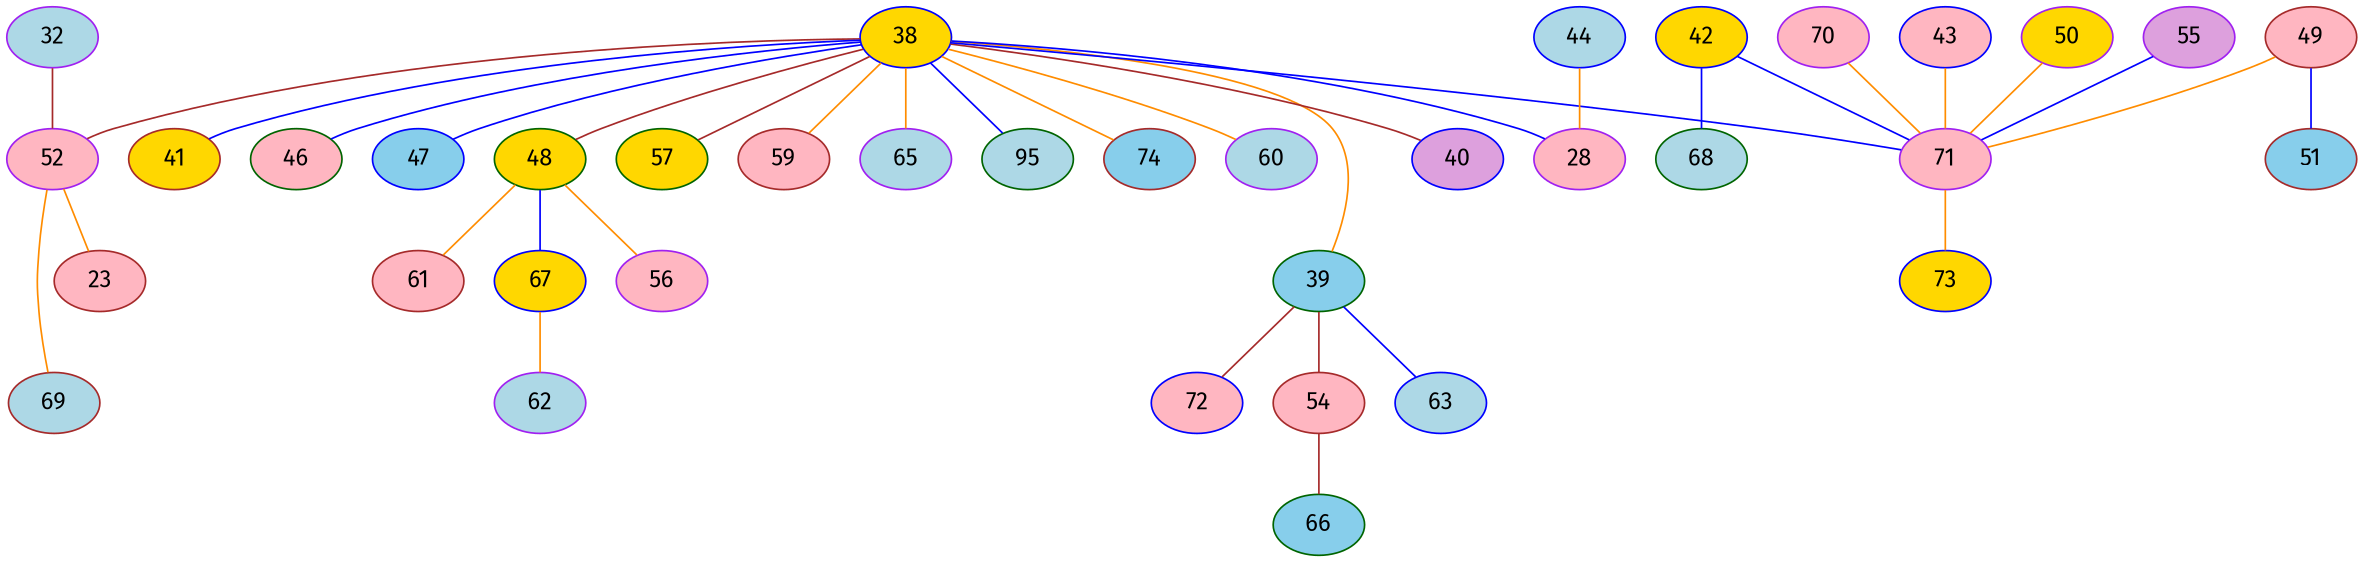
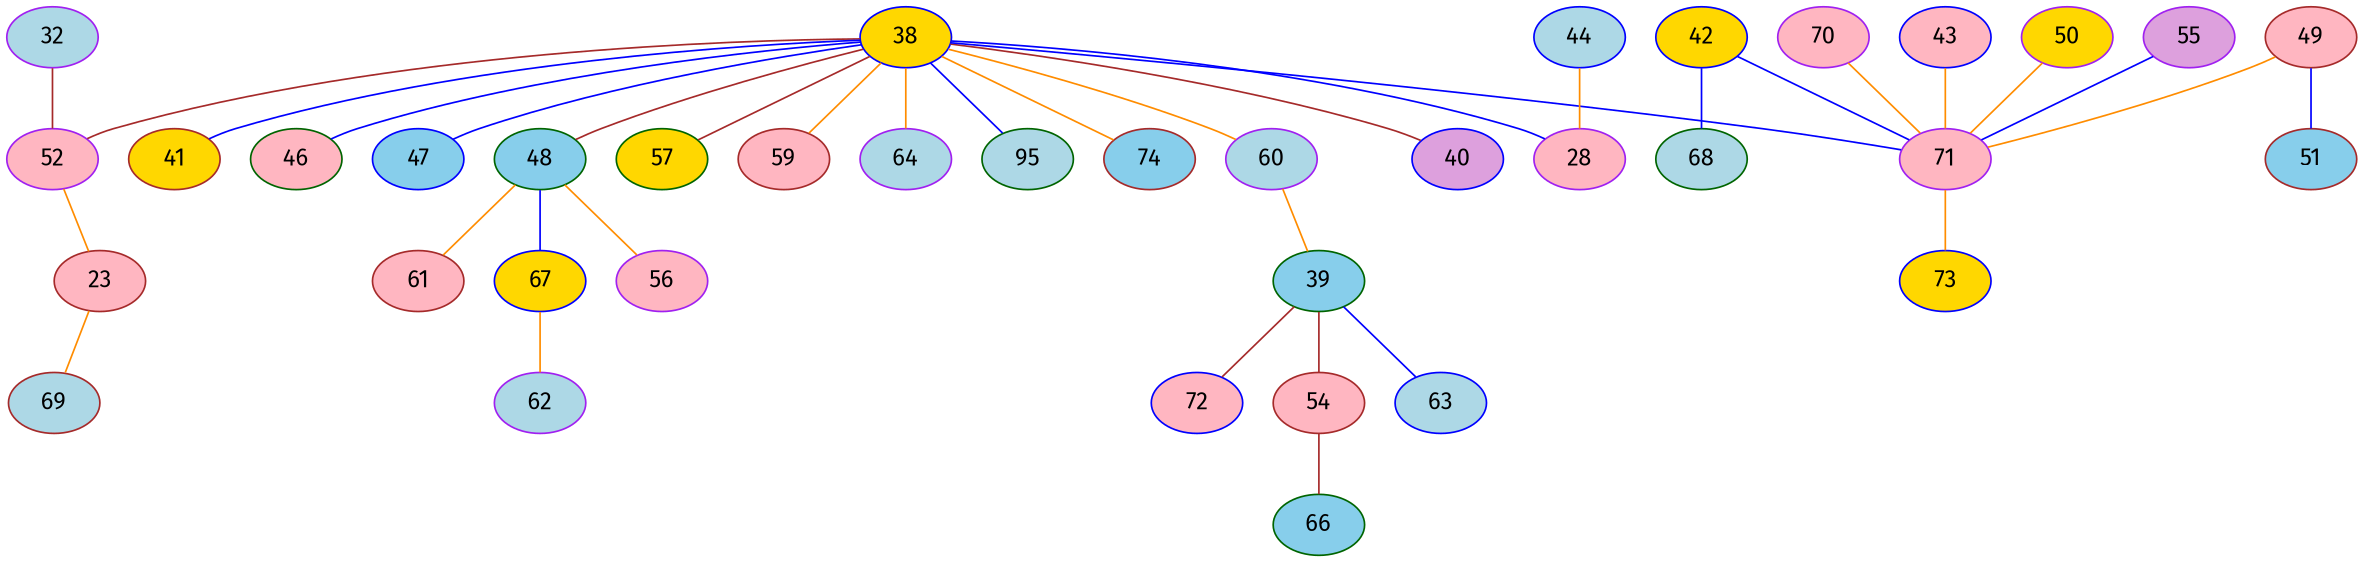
(1330, 127) -> (1295, 220)
(540, 159) -> (540, 159)
(906, 159) -> (906, 159)
(37, 281) -> (77, 342)
